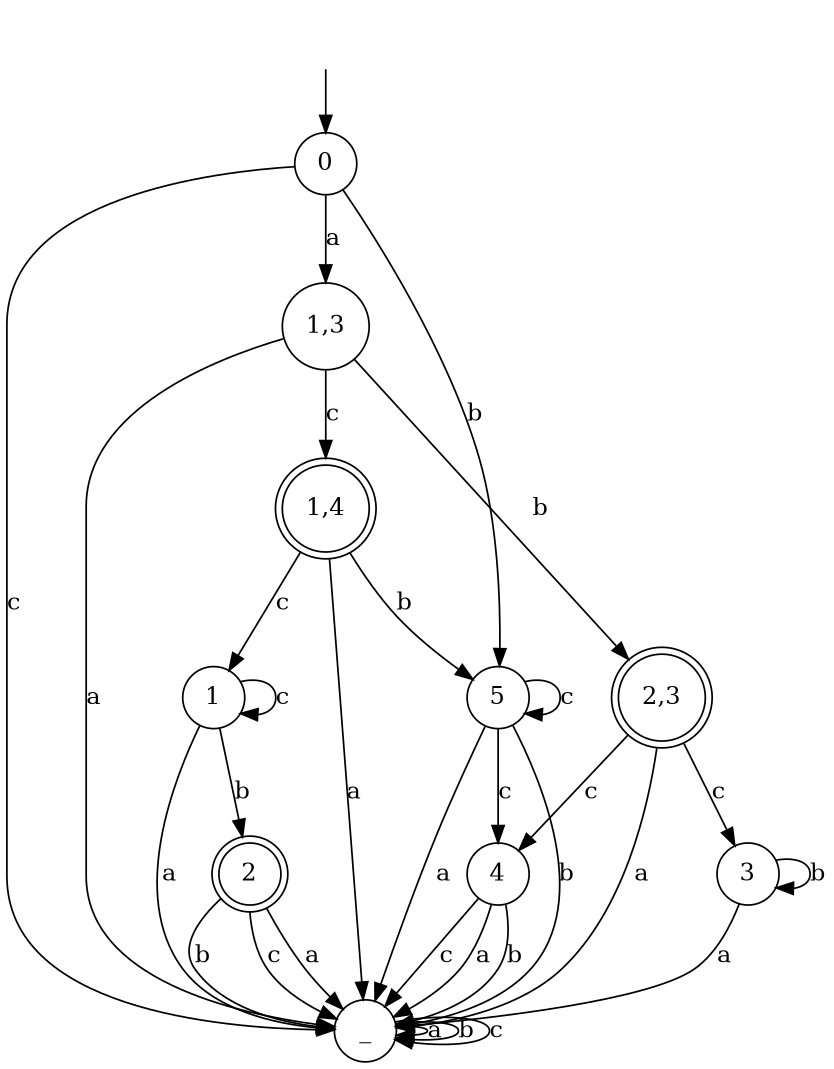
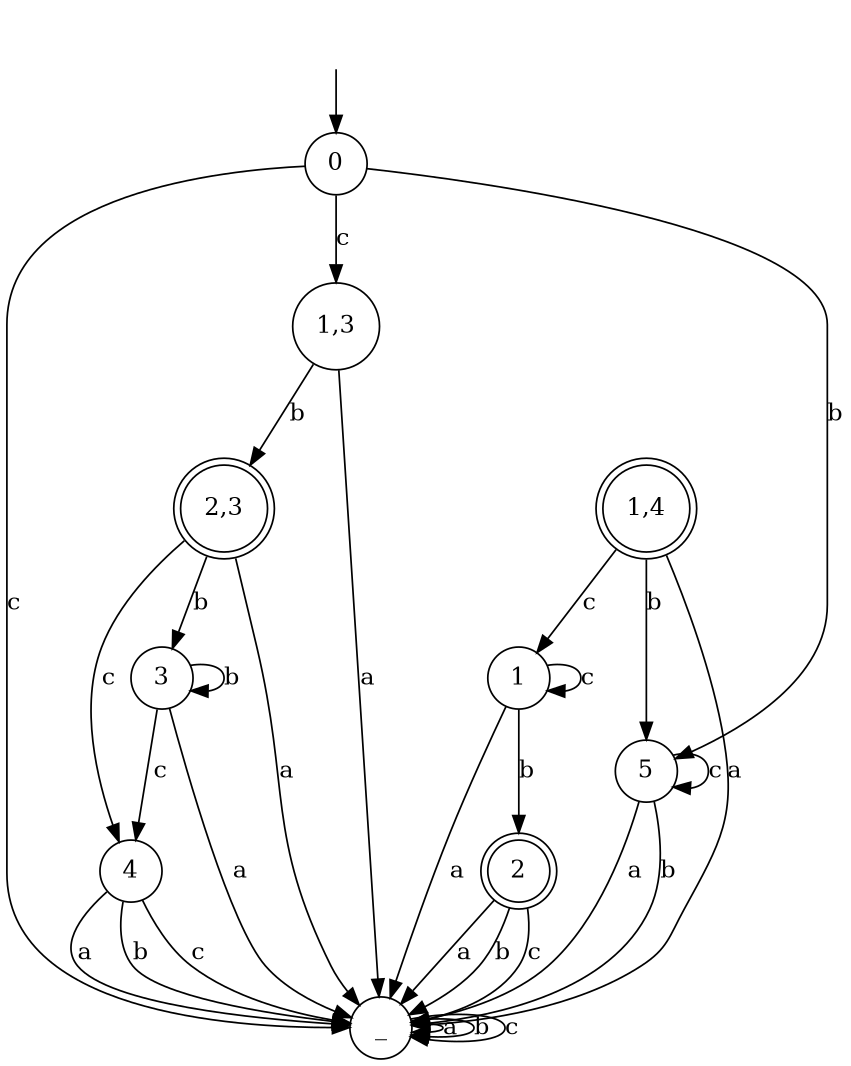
(334, 239) -> (343, 239)
(326, 405) -> none
(498, 777) -> (148, 766)
(719, 792) -> (202, 603)
